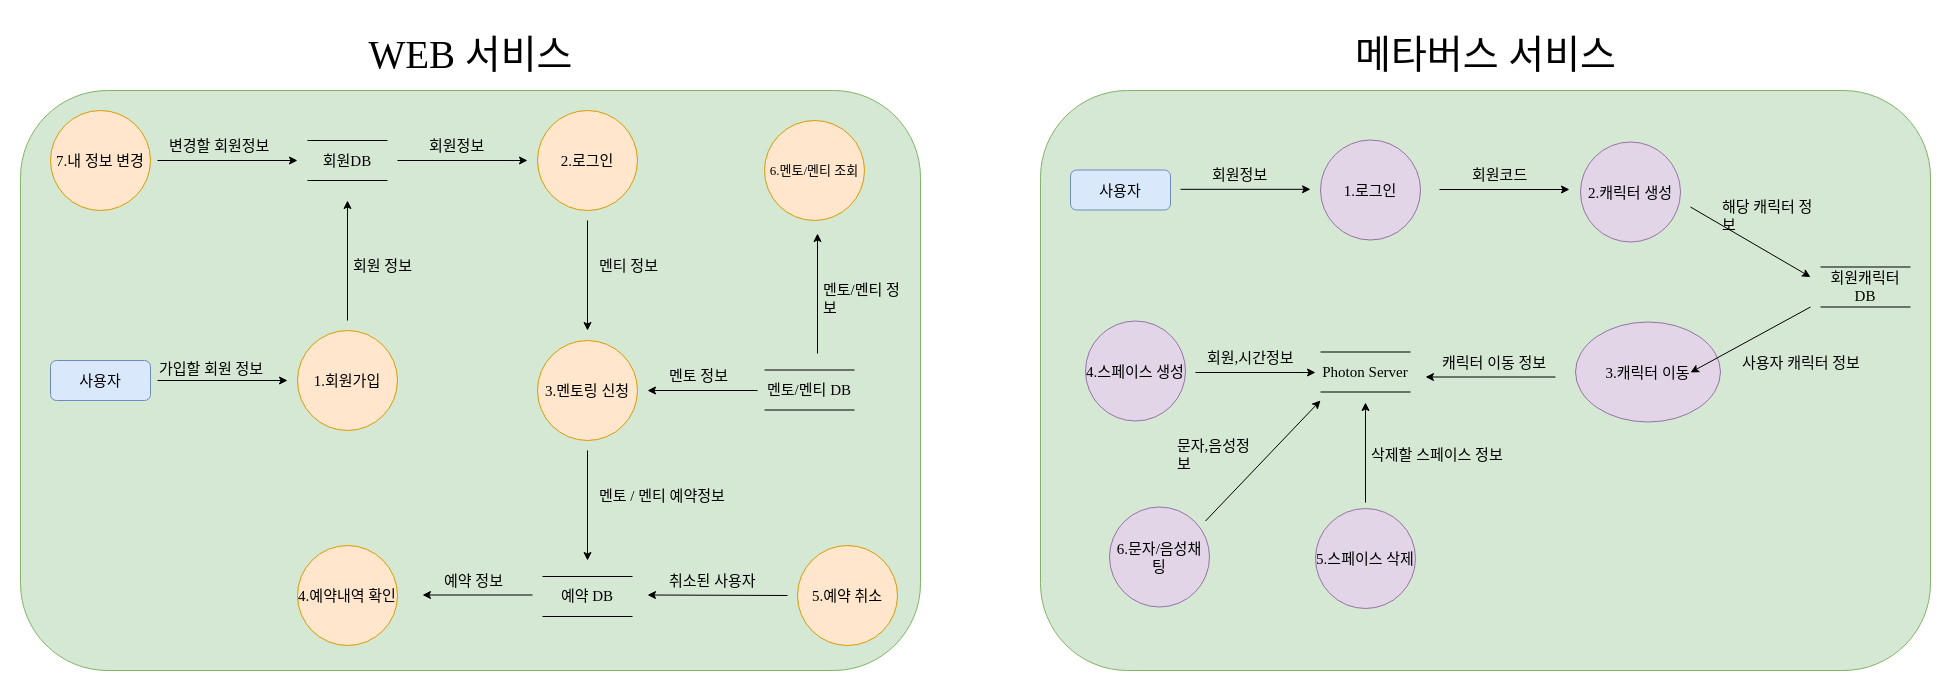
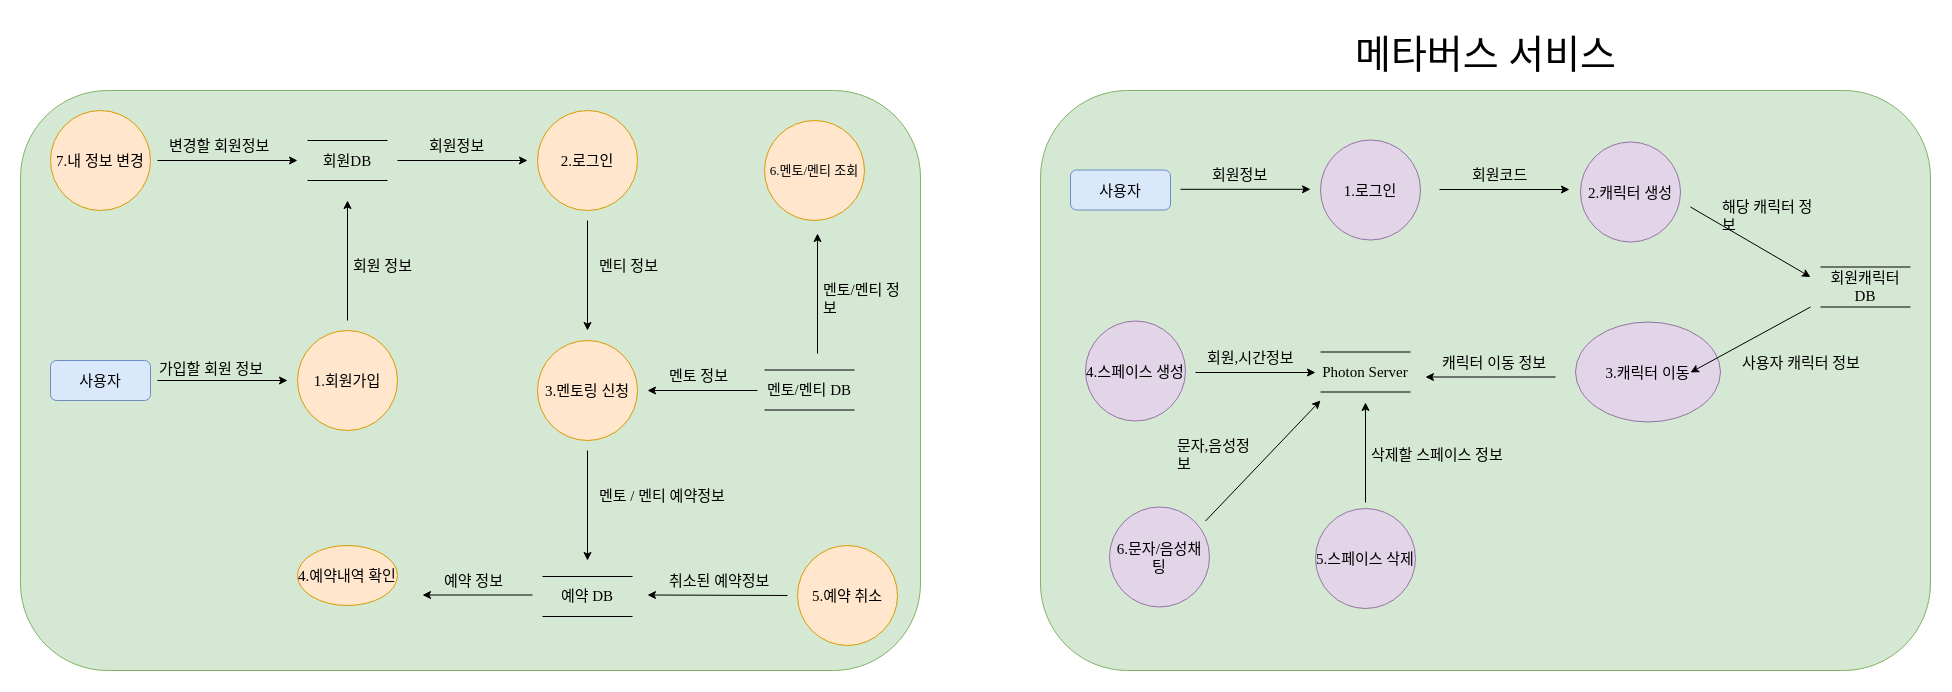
(471, 56) -> none
(717, 581) -> (724, 581)
(348, 596) -> (348, 576)
